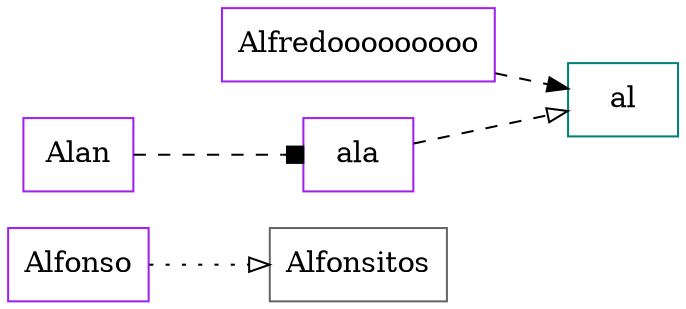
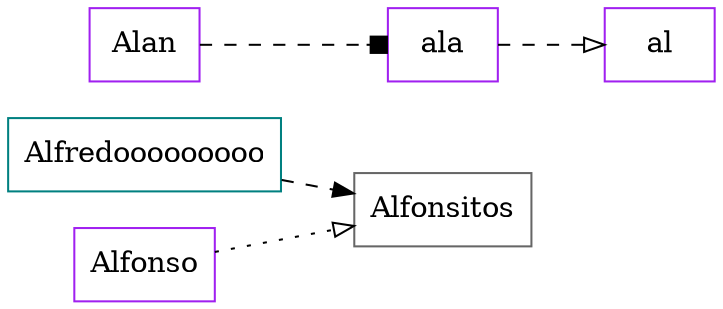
(358, 45) -> (145, 155)
(522, 79) -> (308, 185)
(623, 100) -> (660, 45)
